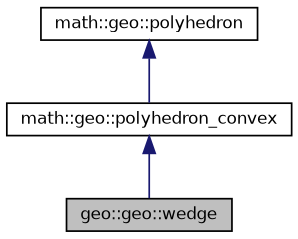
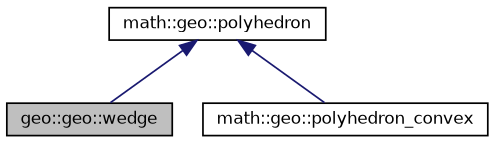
(149, 176) -> (147, 77)
